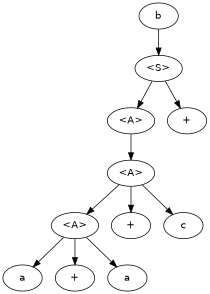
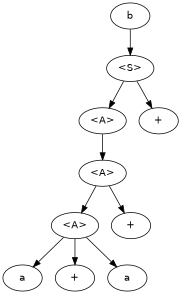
(183, 226) -> none
